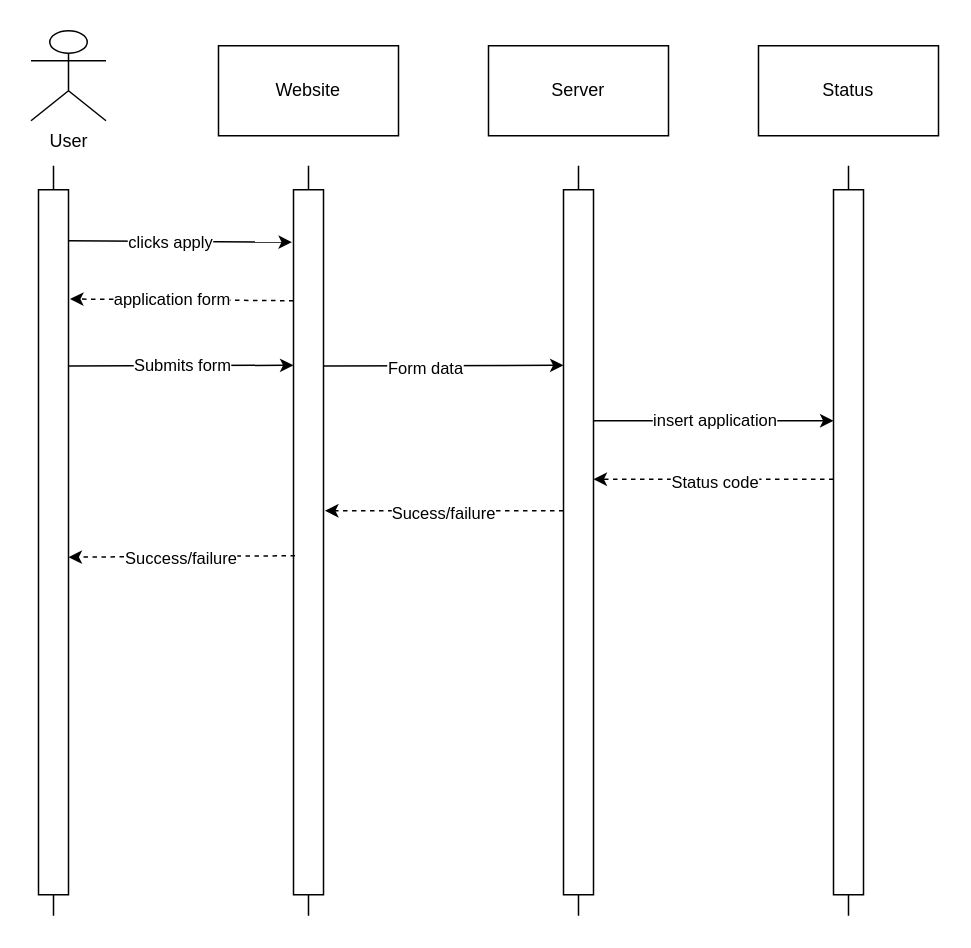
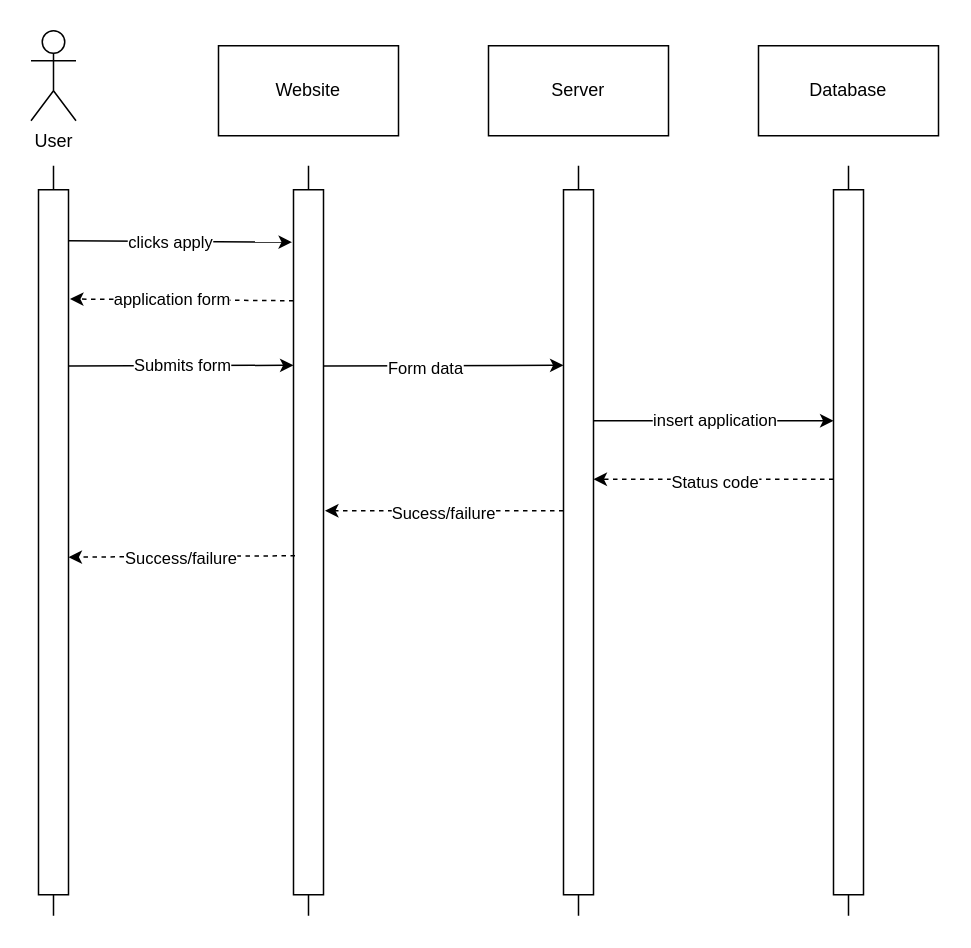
(68, 76) -> (53, 76)
(848, 91) -> (848, 91)
